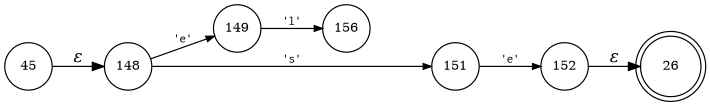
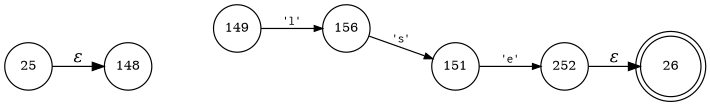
(179, 49) -> none
(28, 66) -> (28, 66)
(287, 66) -> (397, 46)
(565, 66) -> (565, 66)
